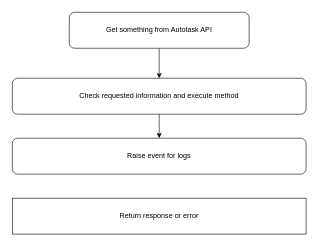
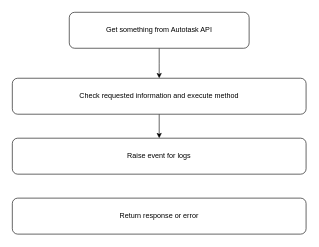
(159, 216) -> (159, 216)
